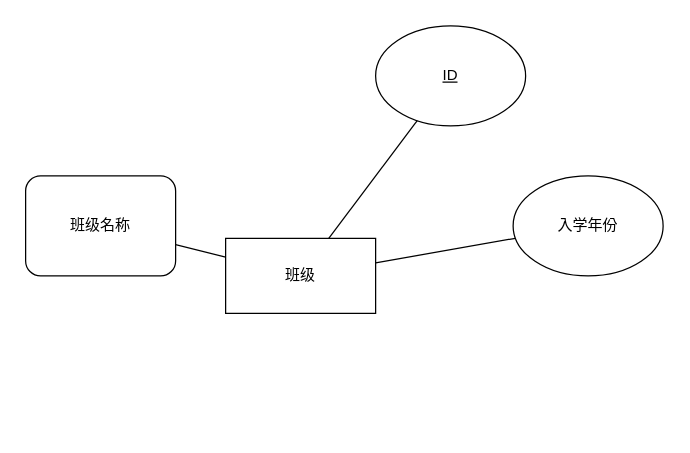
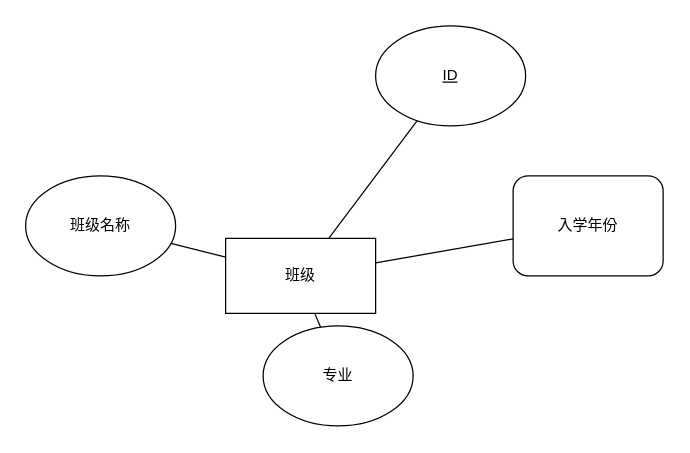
(101, 226) -> (101, 226)
(588, 226) -> (588, 226)
none -> (318, 321)
none -> (338, 376)
